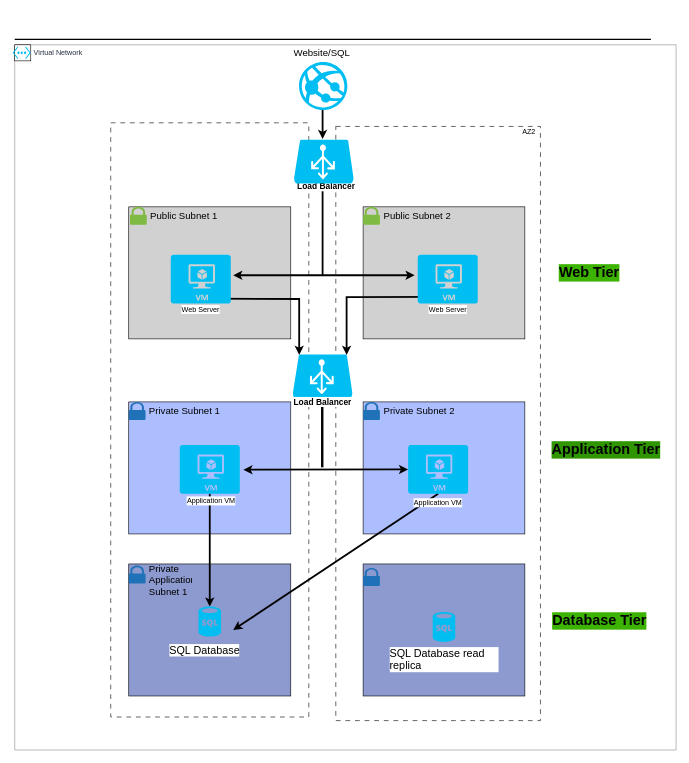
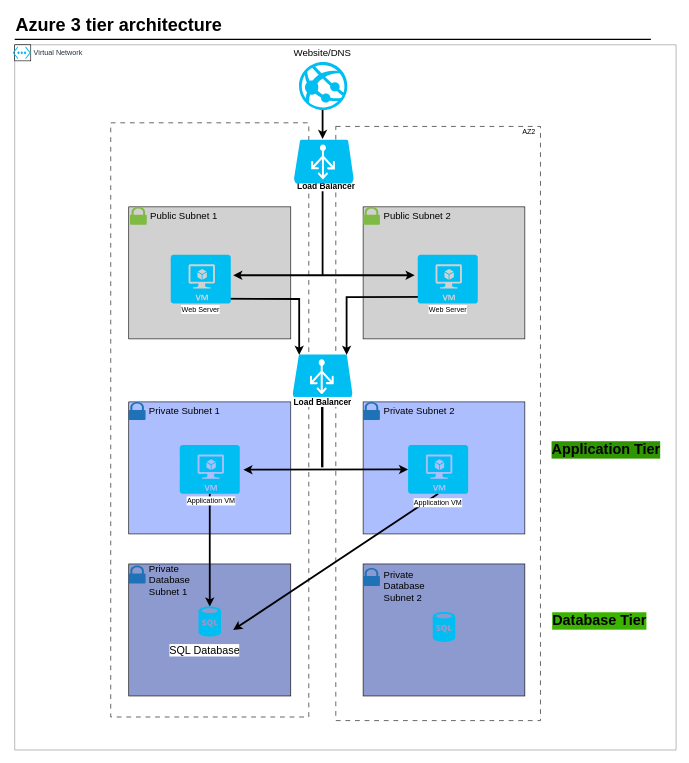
none -> (126, 24)
(315, 53) -> (315, 53)
(589, 273) -> none
(171, 579) -> (171, 579)
none -> (404, 585)
(444, 659) -> none
